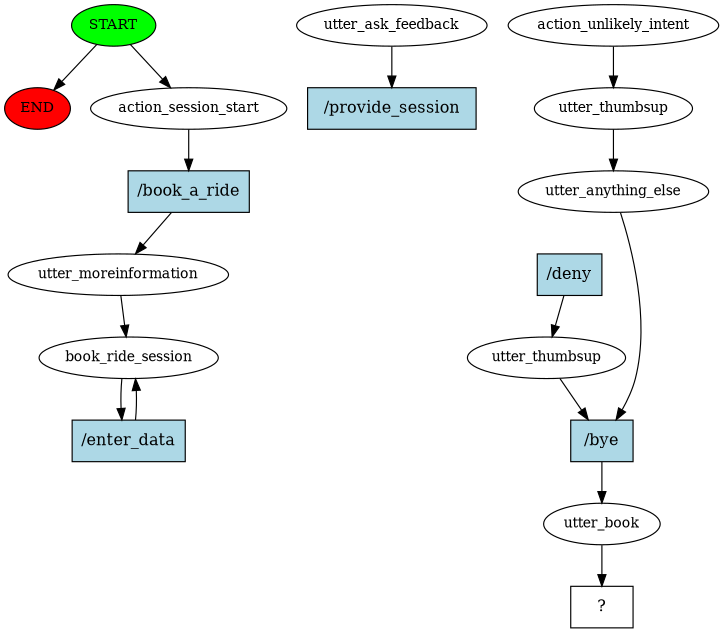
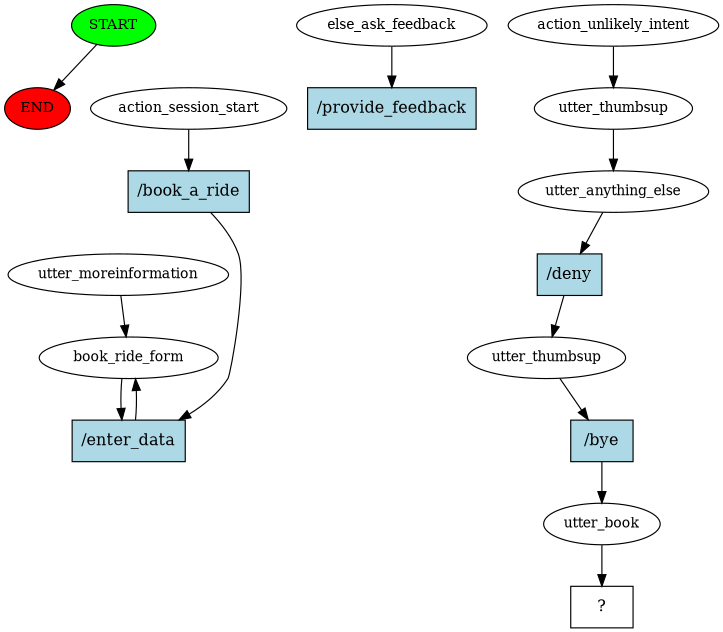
(392, 25) -> (392, 25)
(146, 62) -> none
(392, 108) -> (392, 108)
(157, 229) -> (238, 318)
(640, 312) -> (594, 228)
(129, 358) -> (129, 358)
